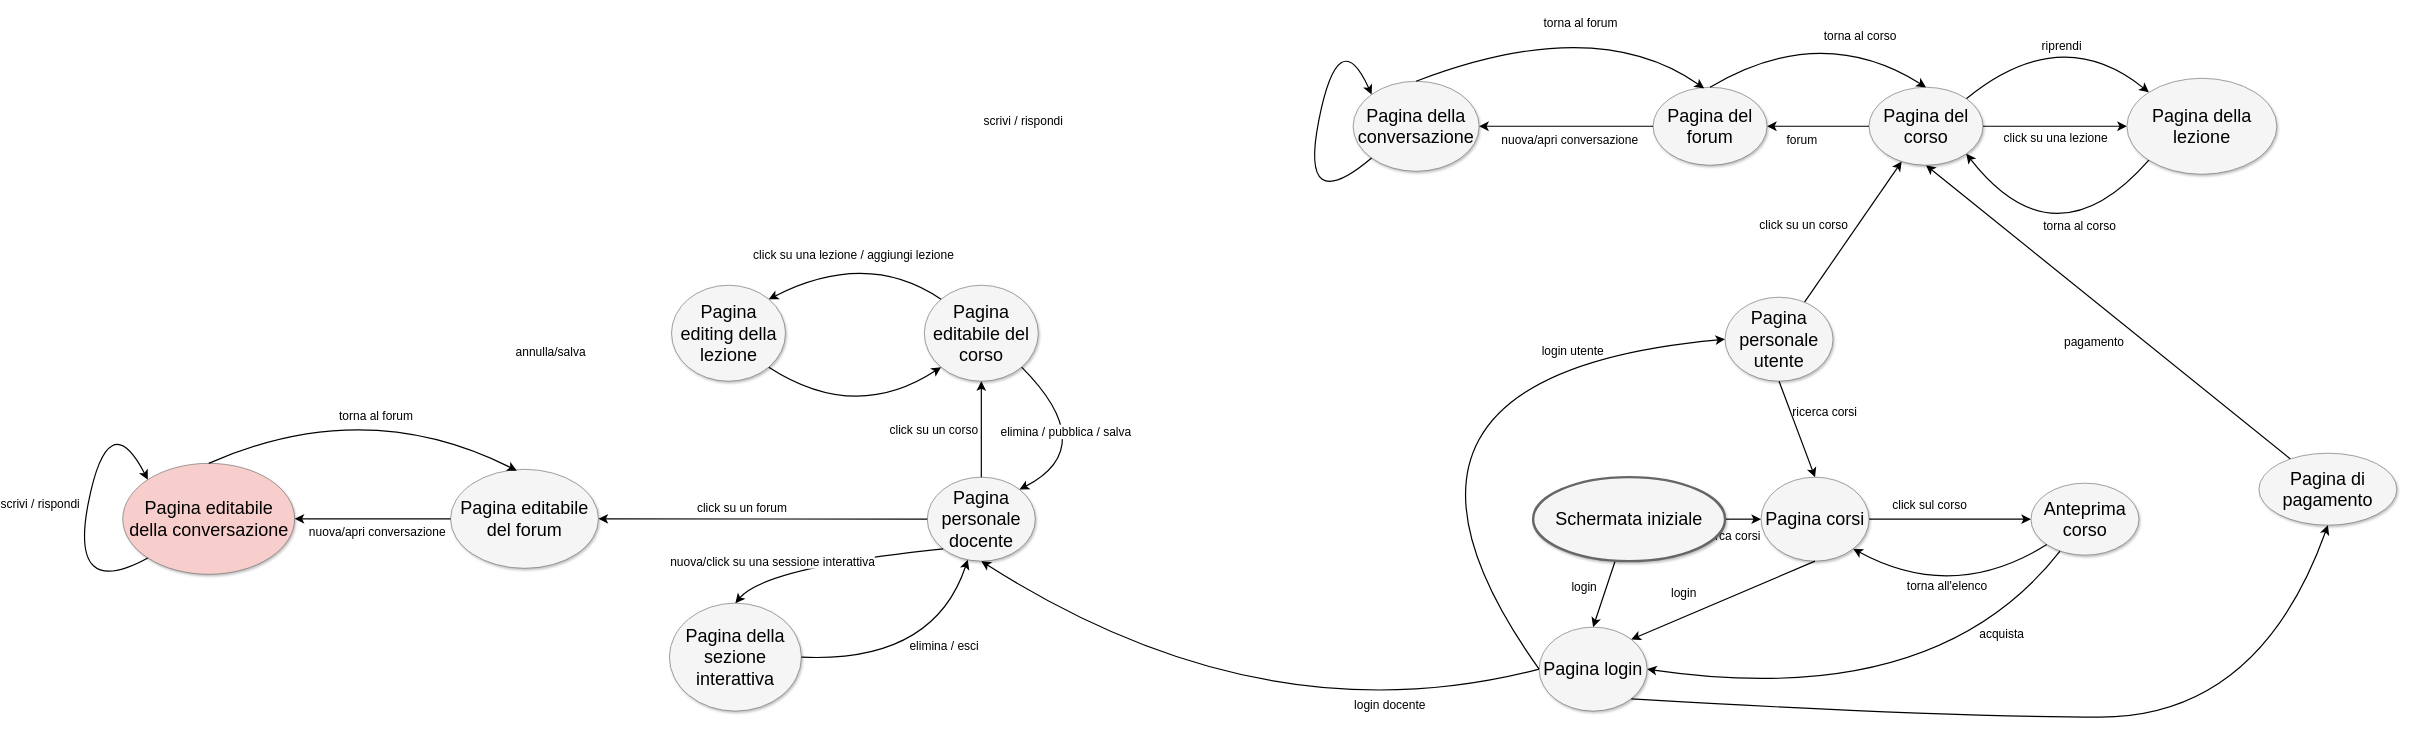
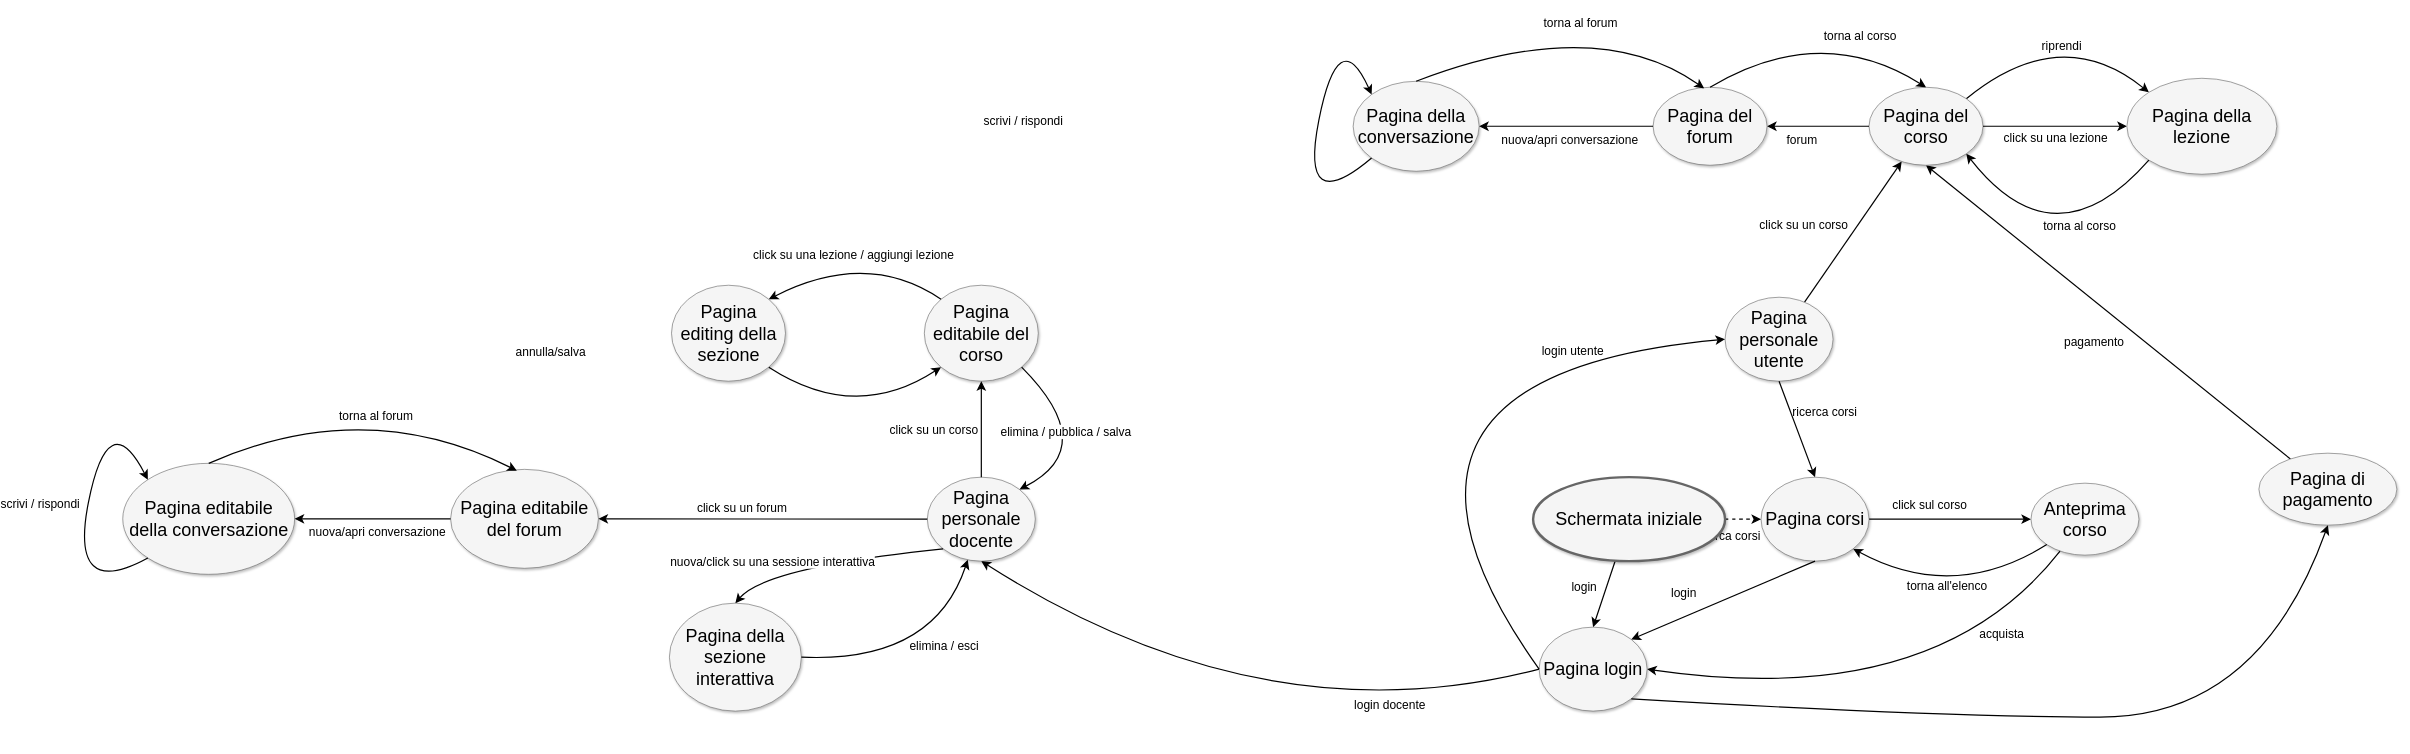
(729, 333) -> (729, 333)
(209, 519) -> (209, 519)
(1740, 519) -> (1740, 519)
